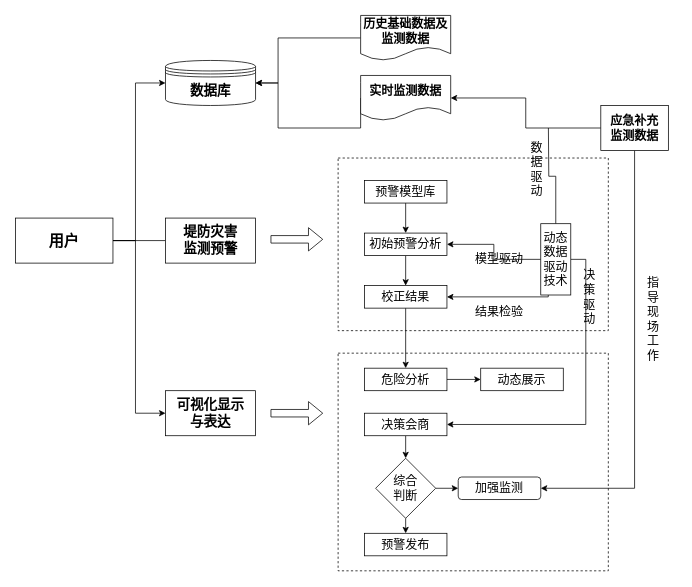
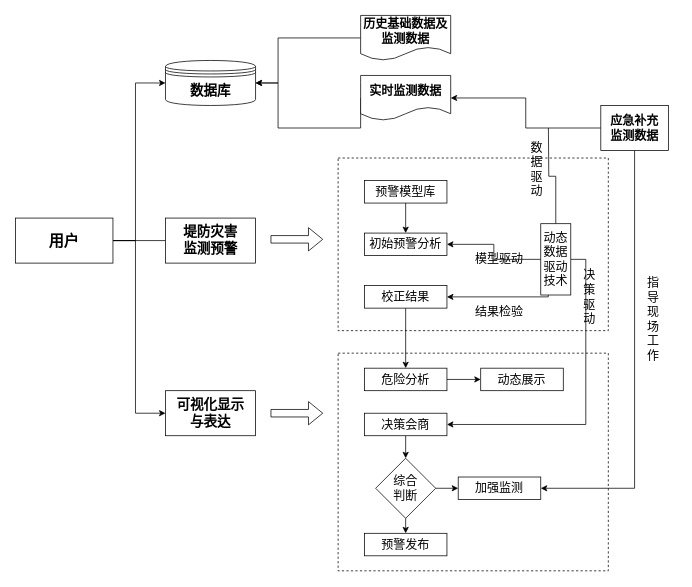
(405, 267) -> none
(499, 488) -> (499, 488)
